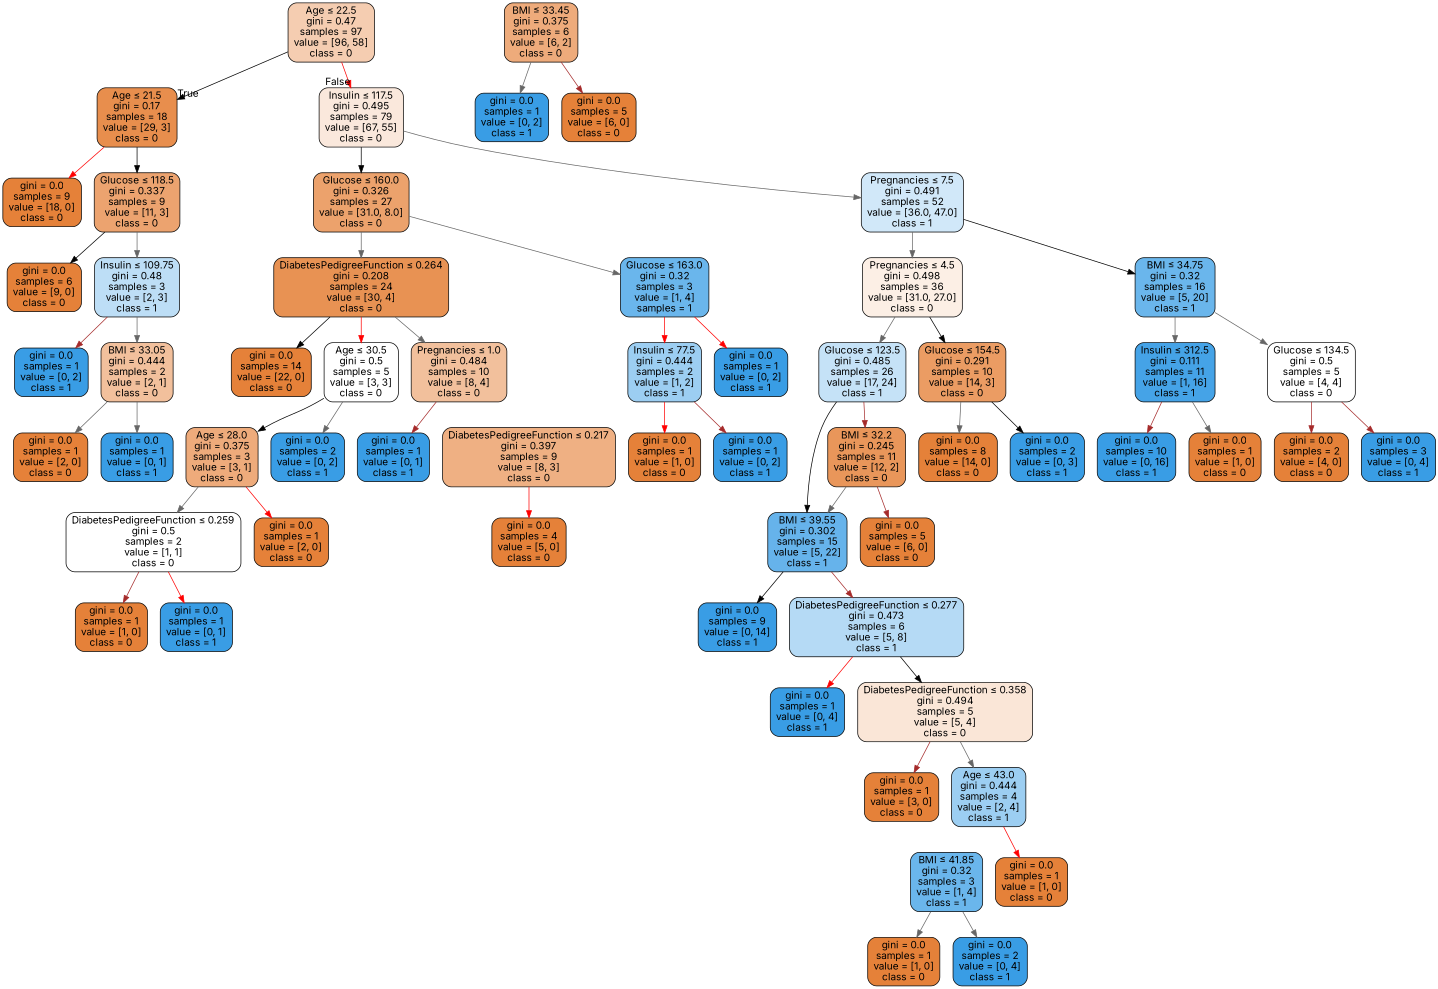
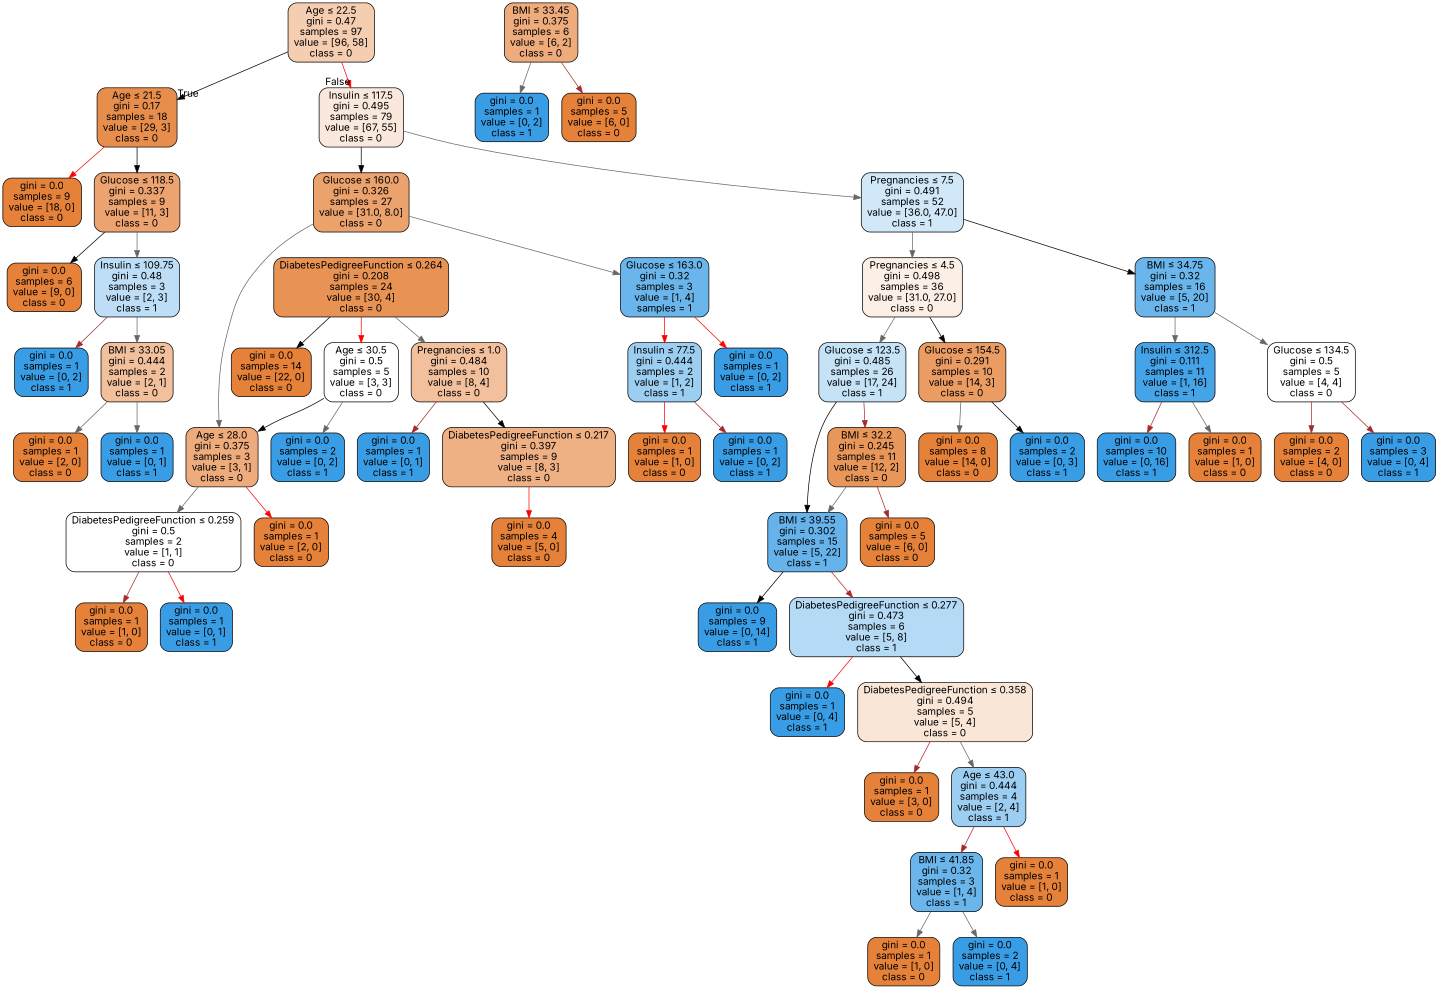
(361, 241) -> (235, 306)
none -> (492, 412)
none -> (969, 836)
